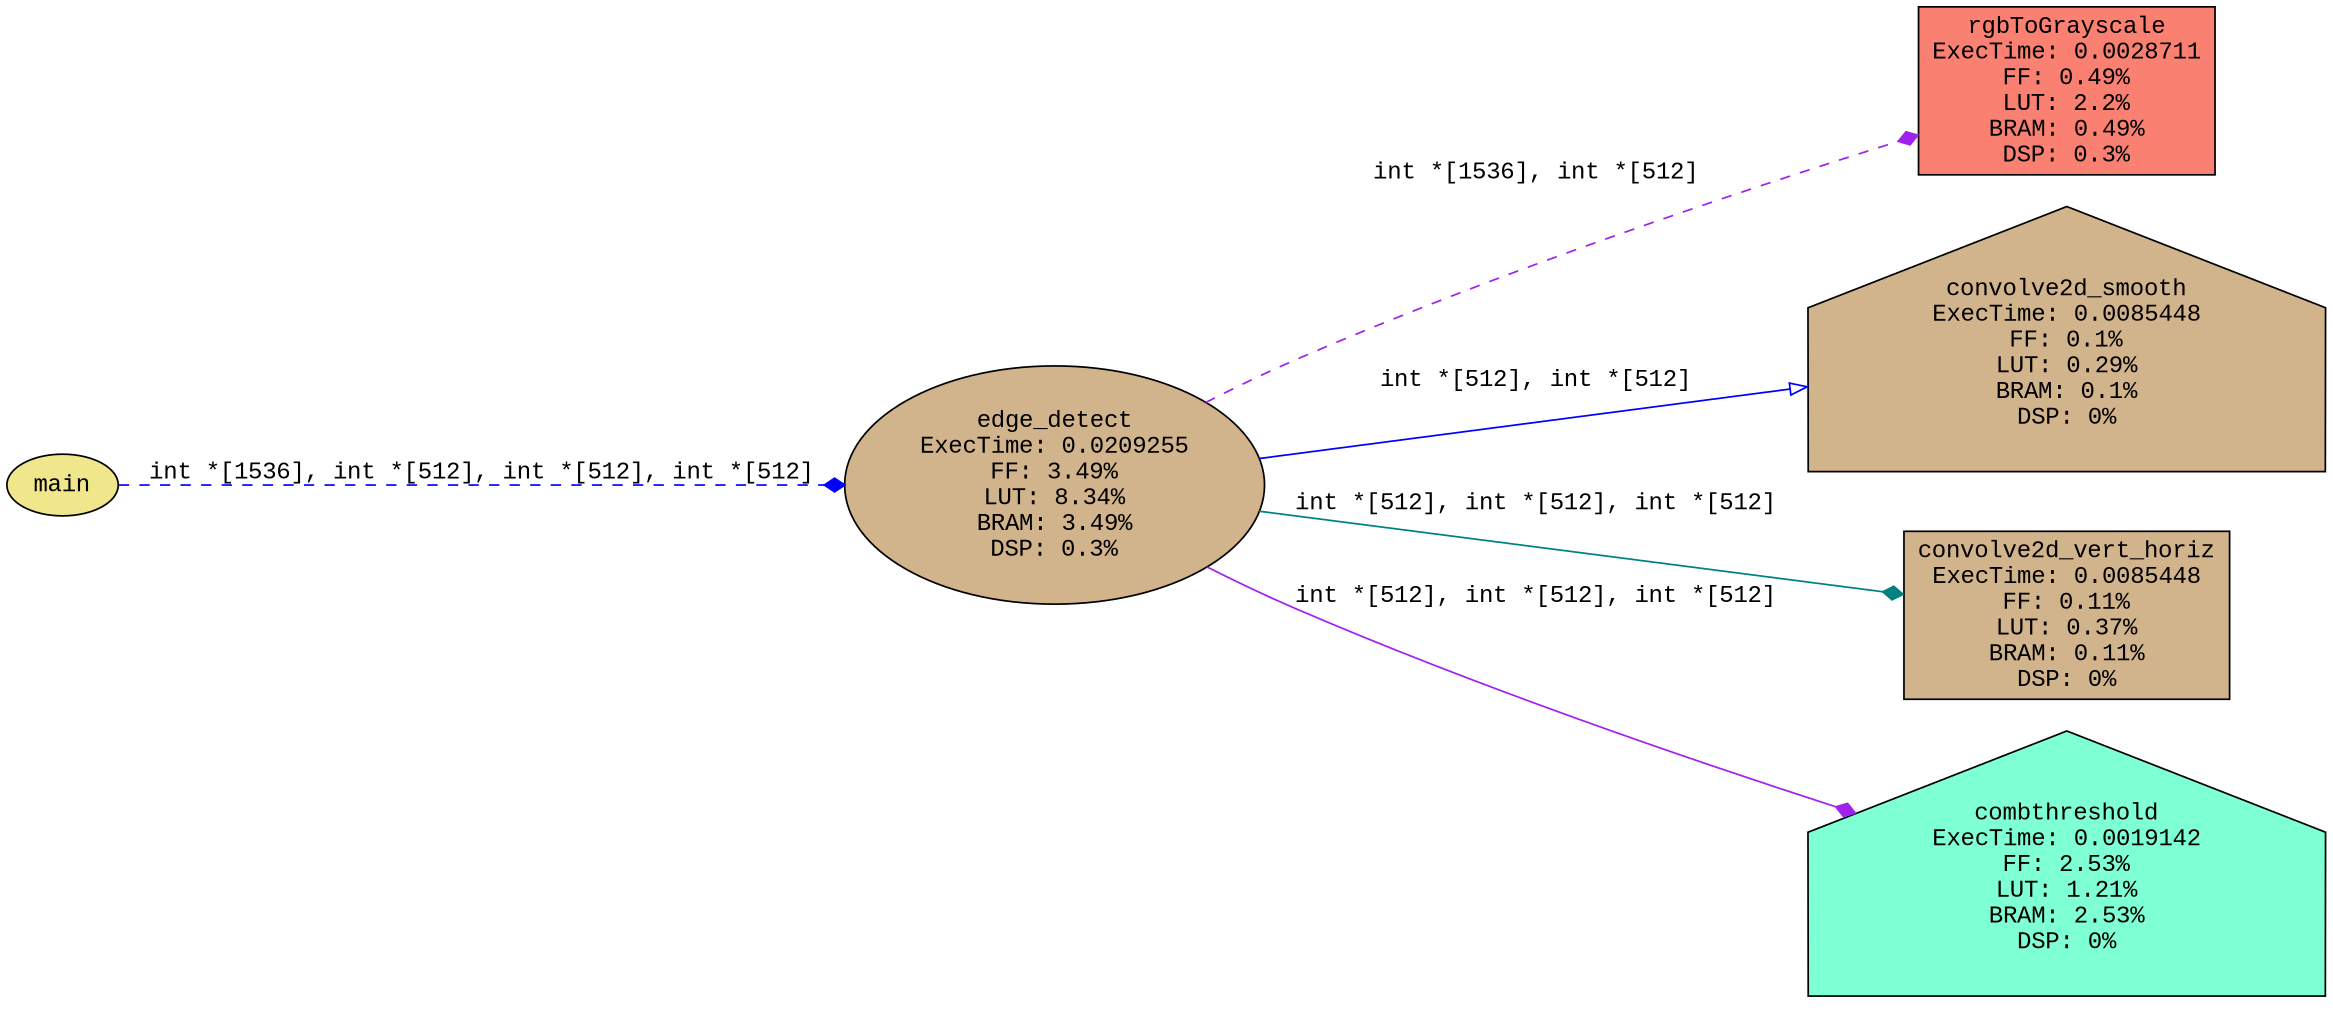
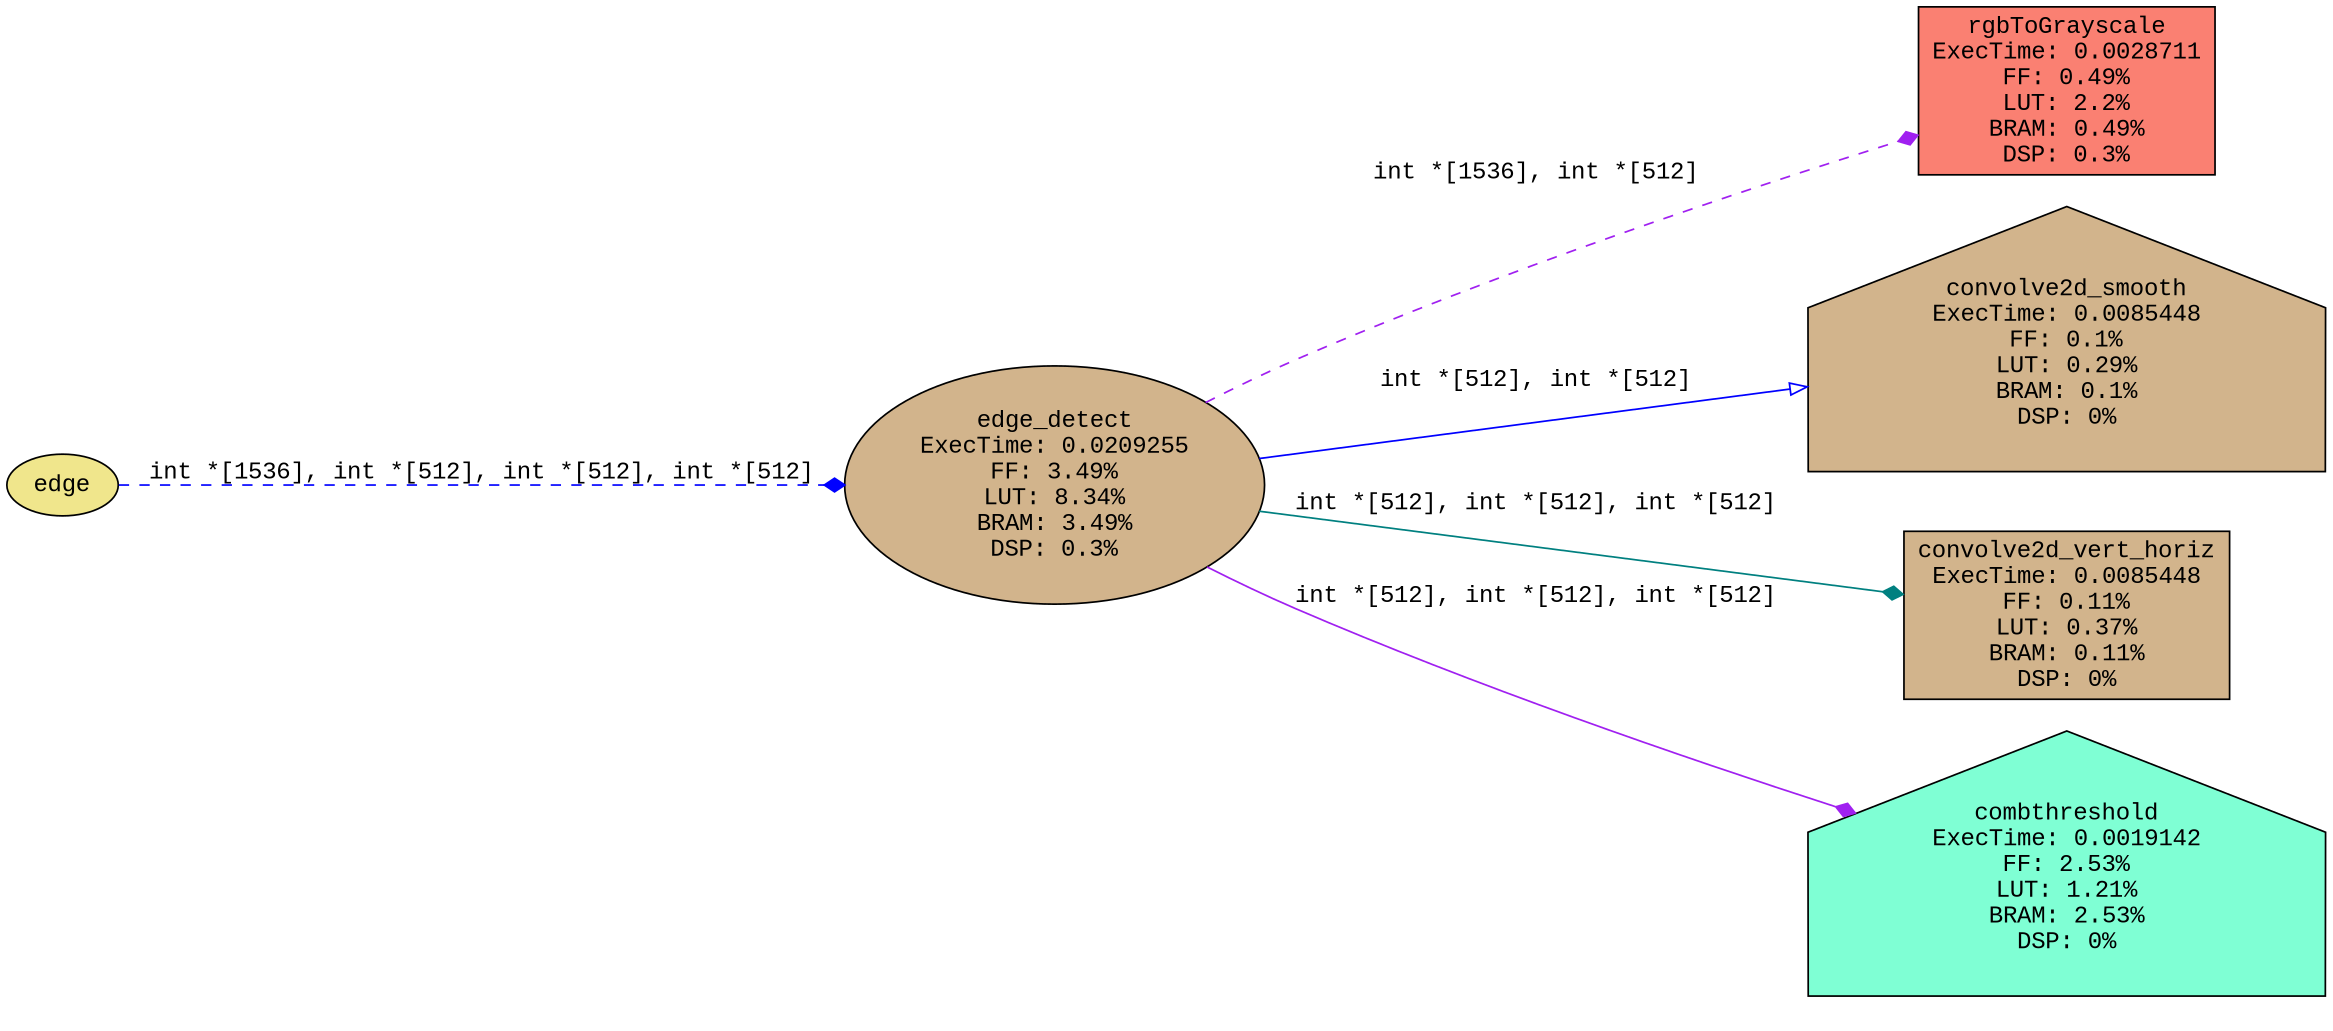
(63, 485) -> (63, 485)
